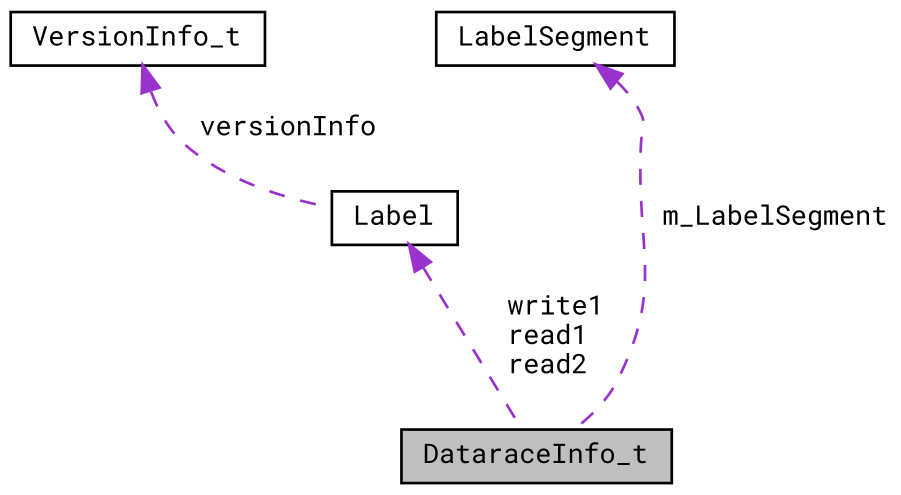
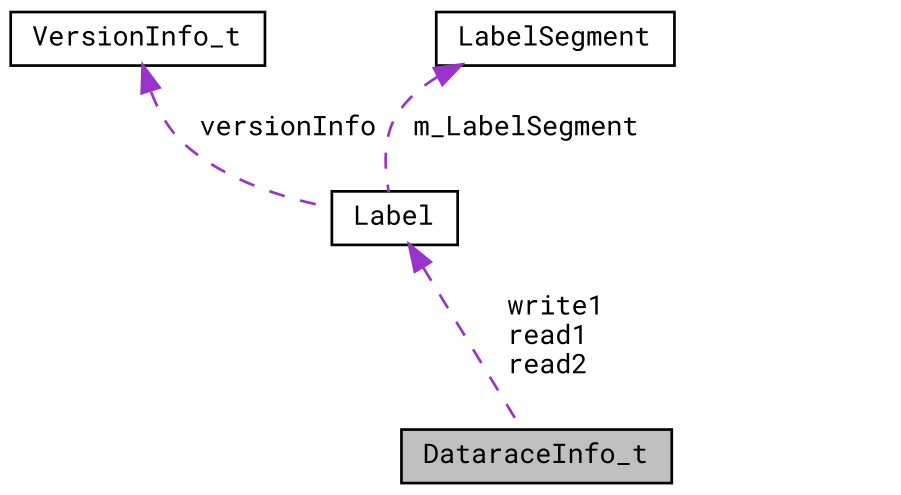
(645, 262) -> (392, 125)
